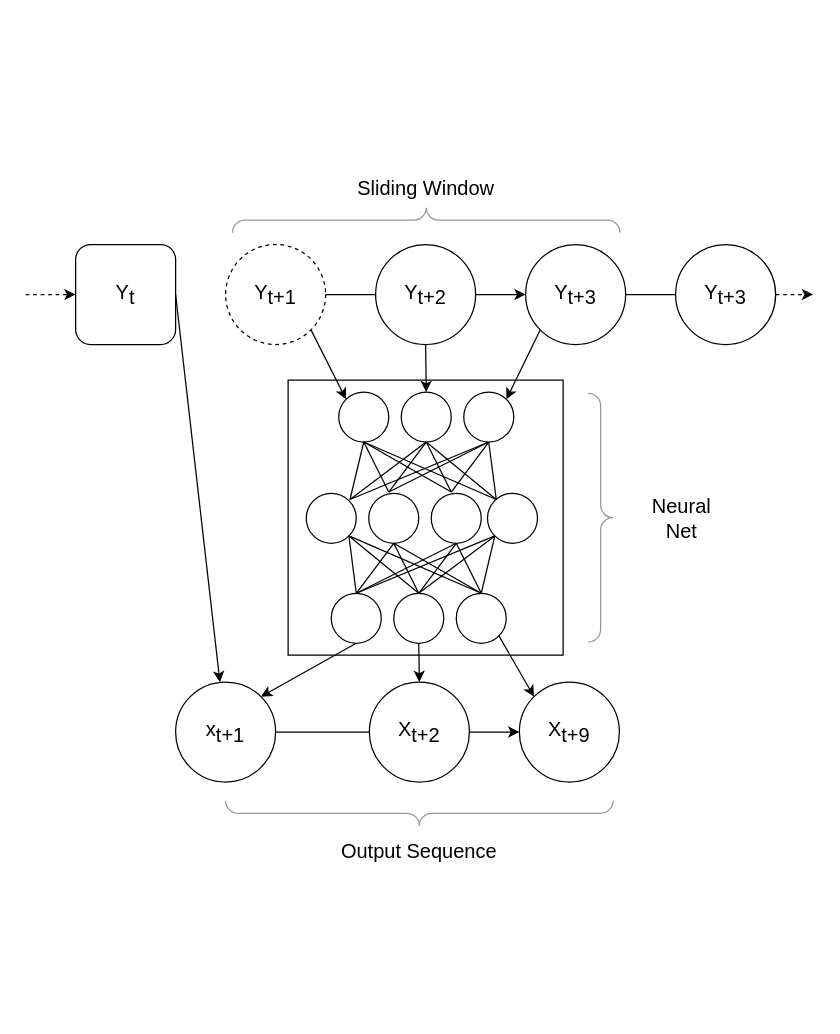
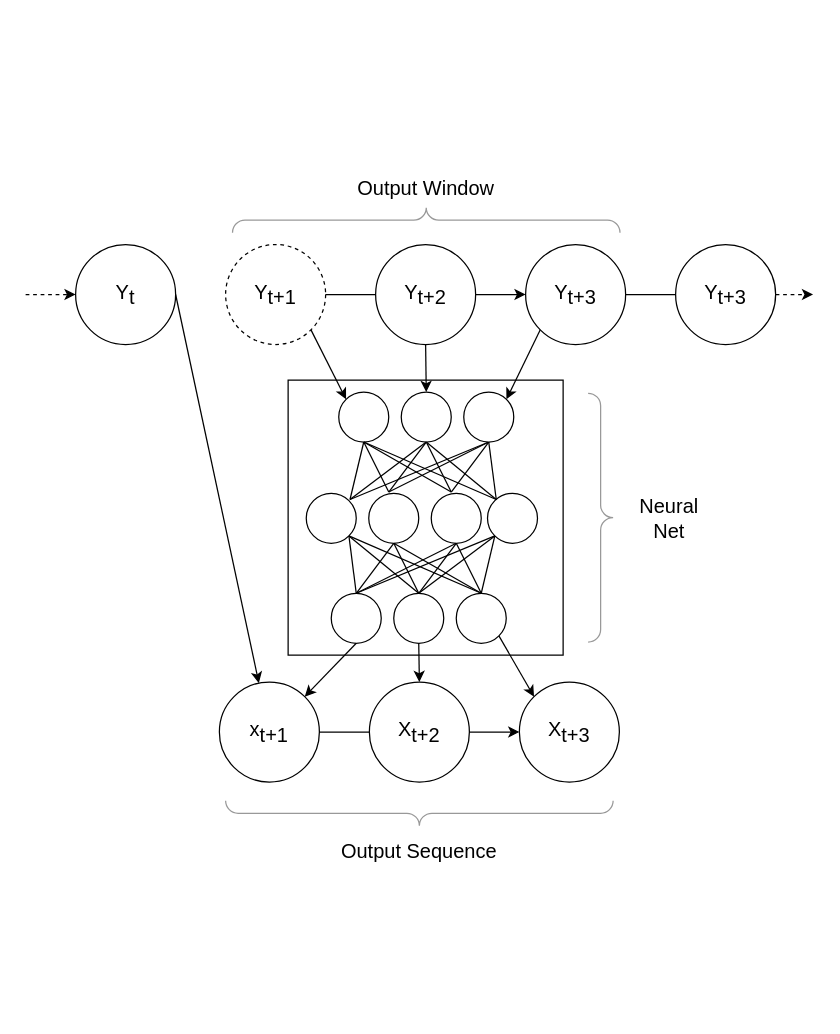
(426, 188) -> (426, 188)
(126, 294) -> (126, 294)
(682, 518) -> (669, 518)
(226, 732) -> (269, 732)
(569, 732) -> (569, 732)
